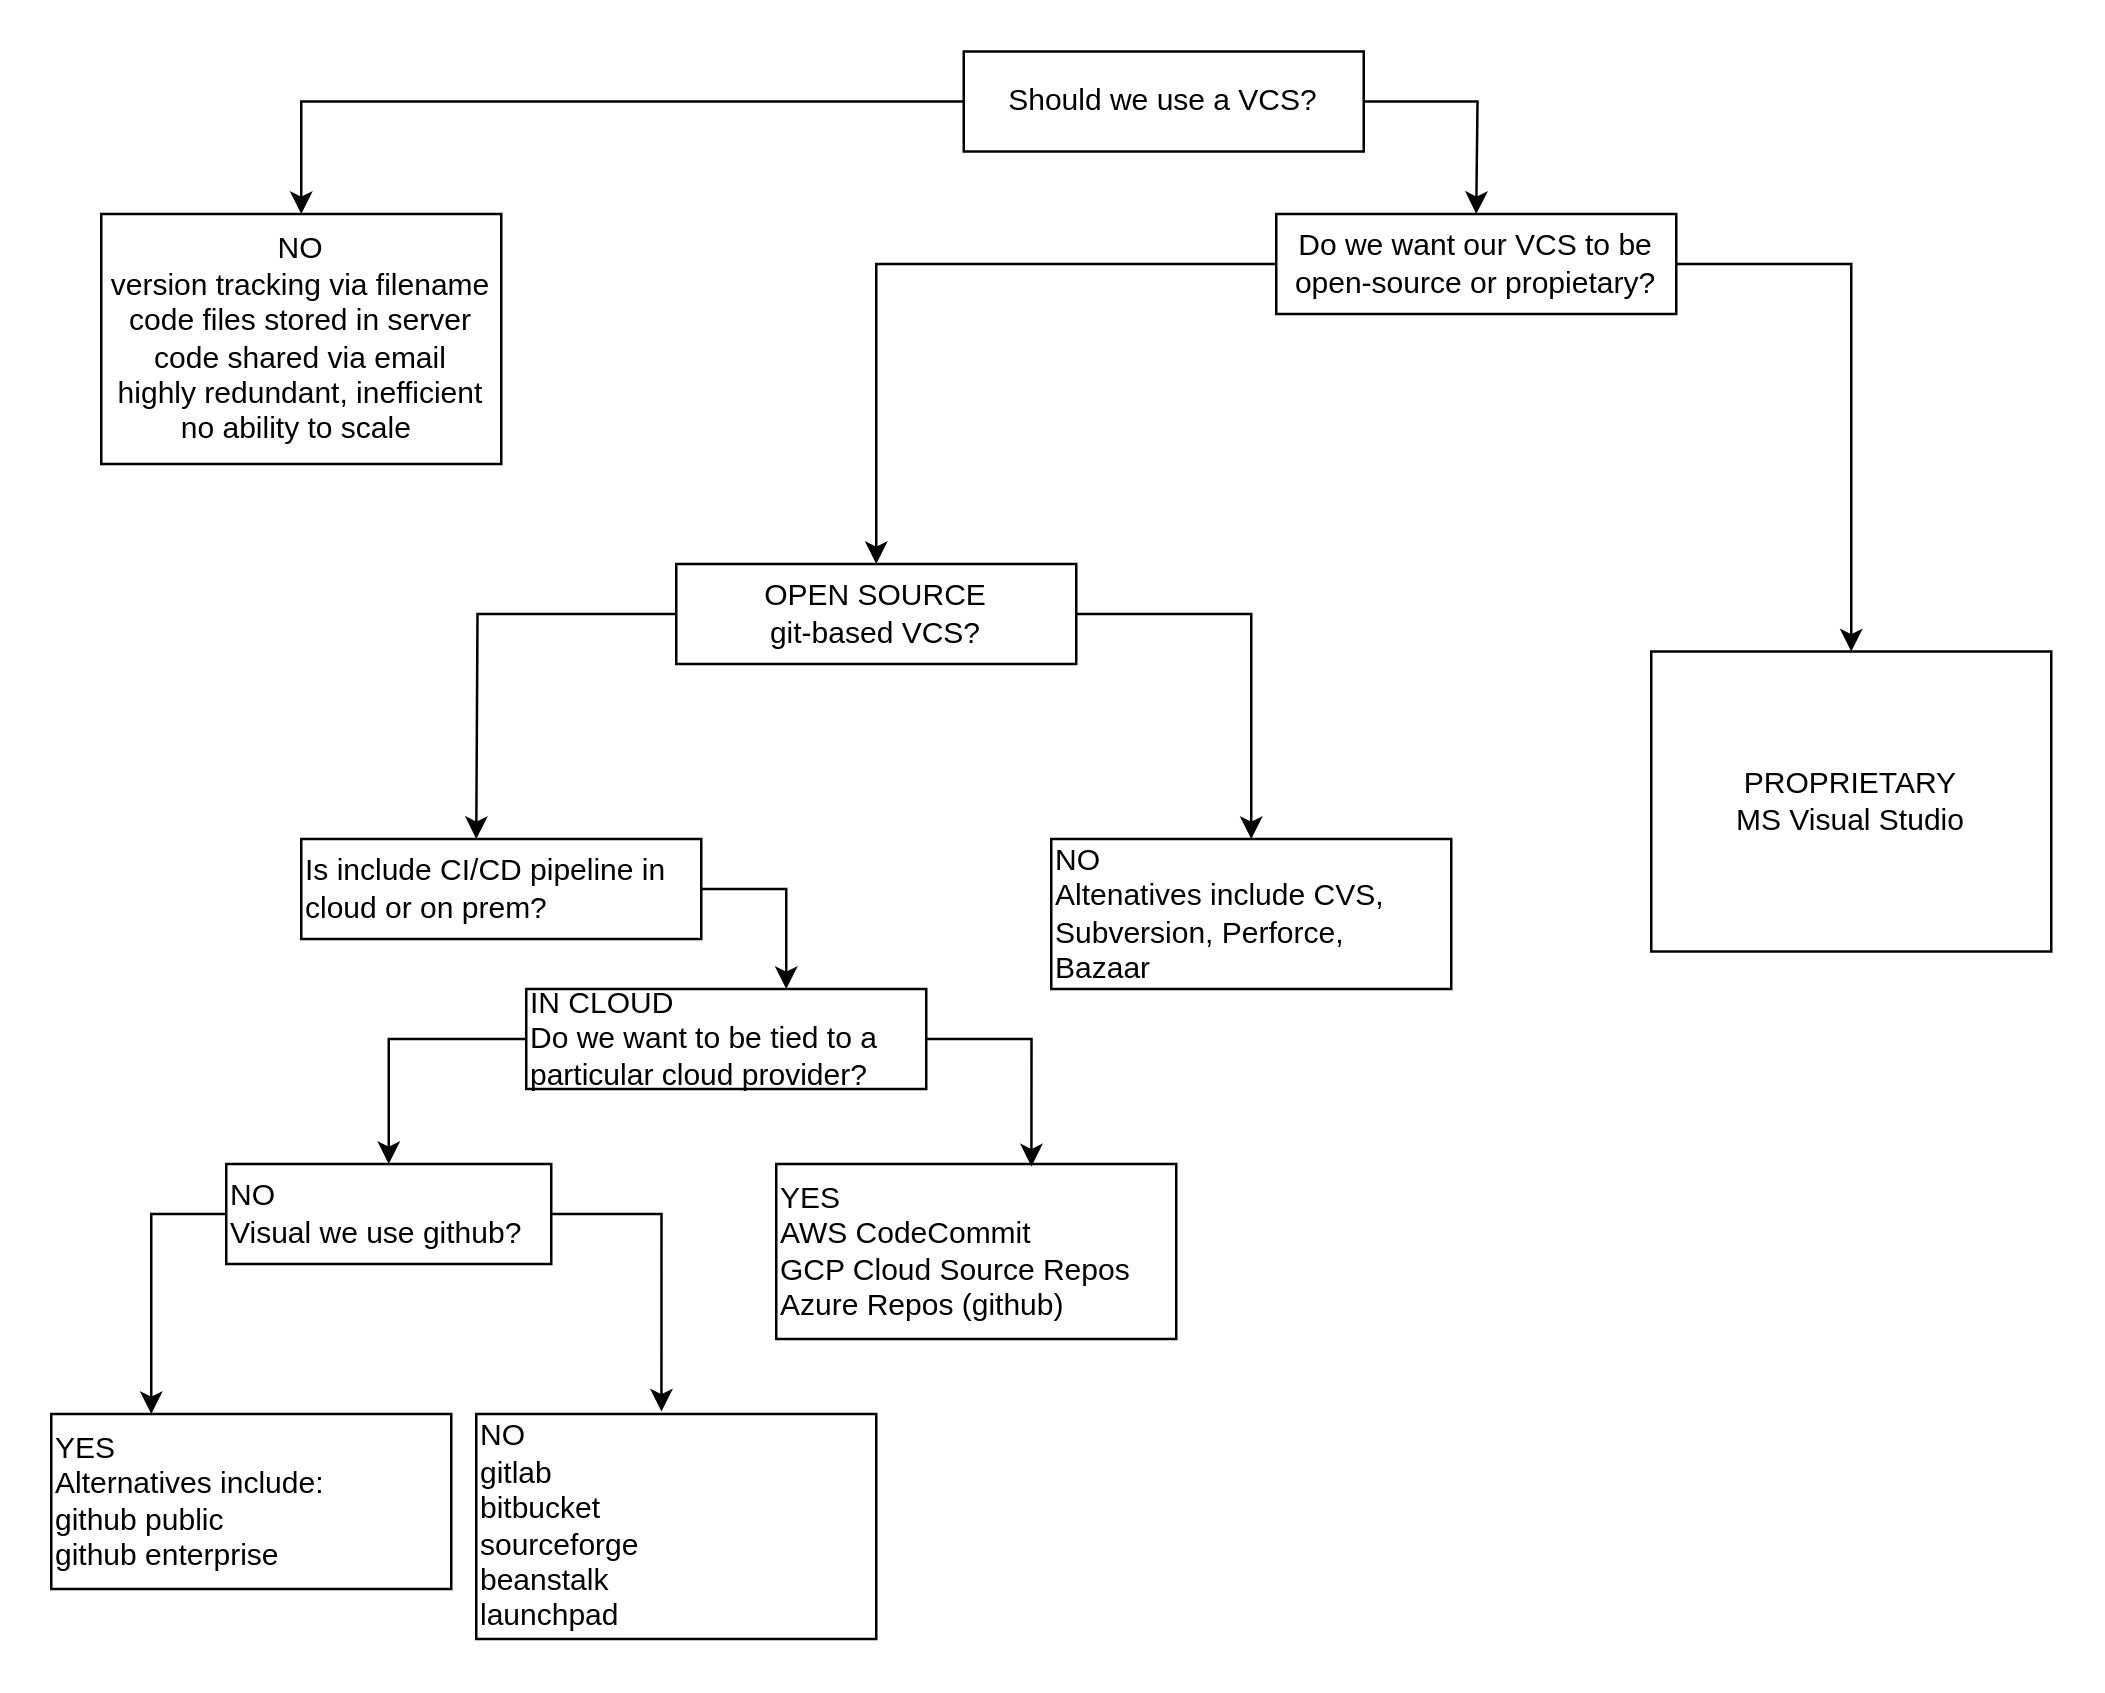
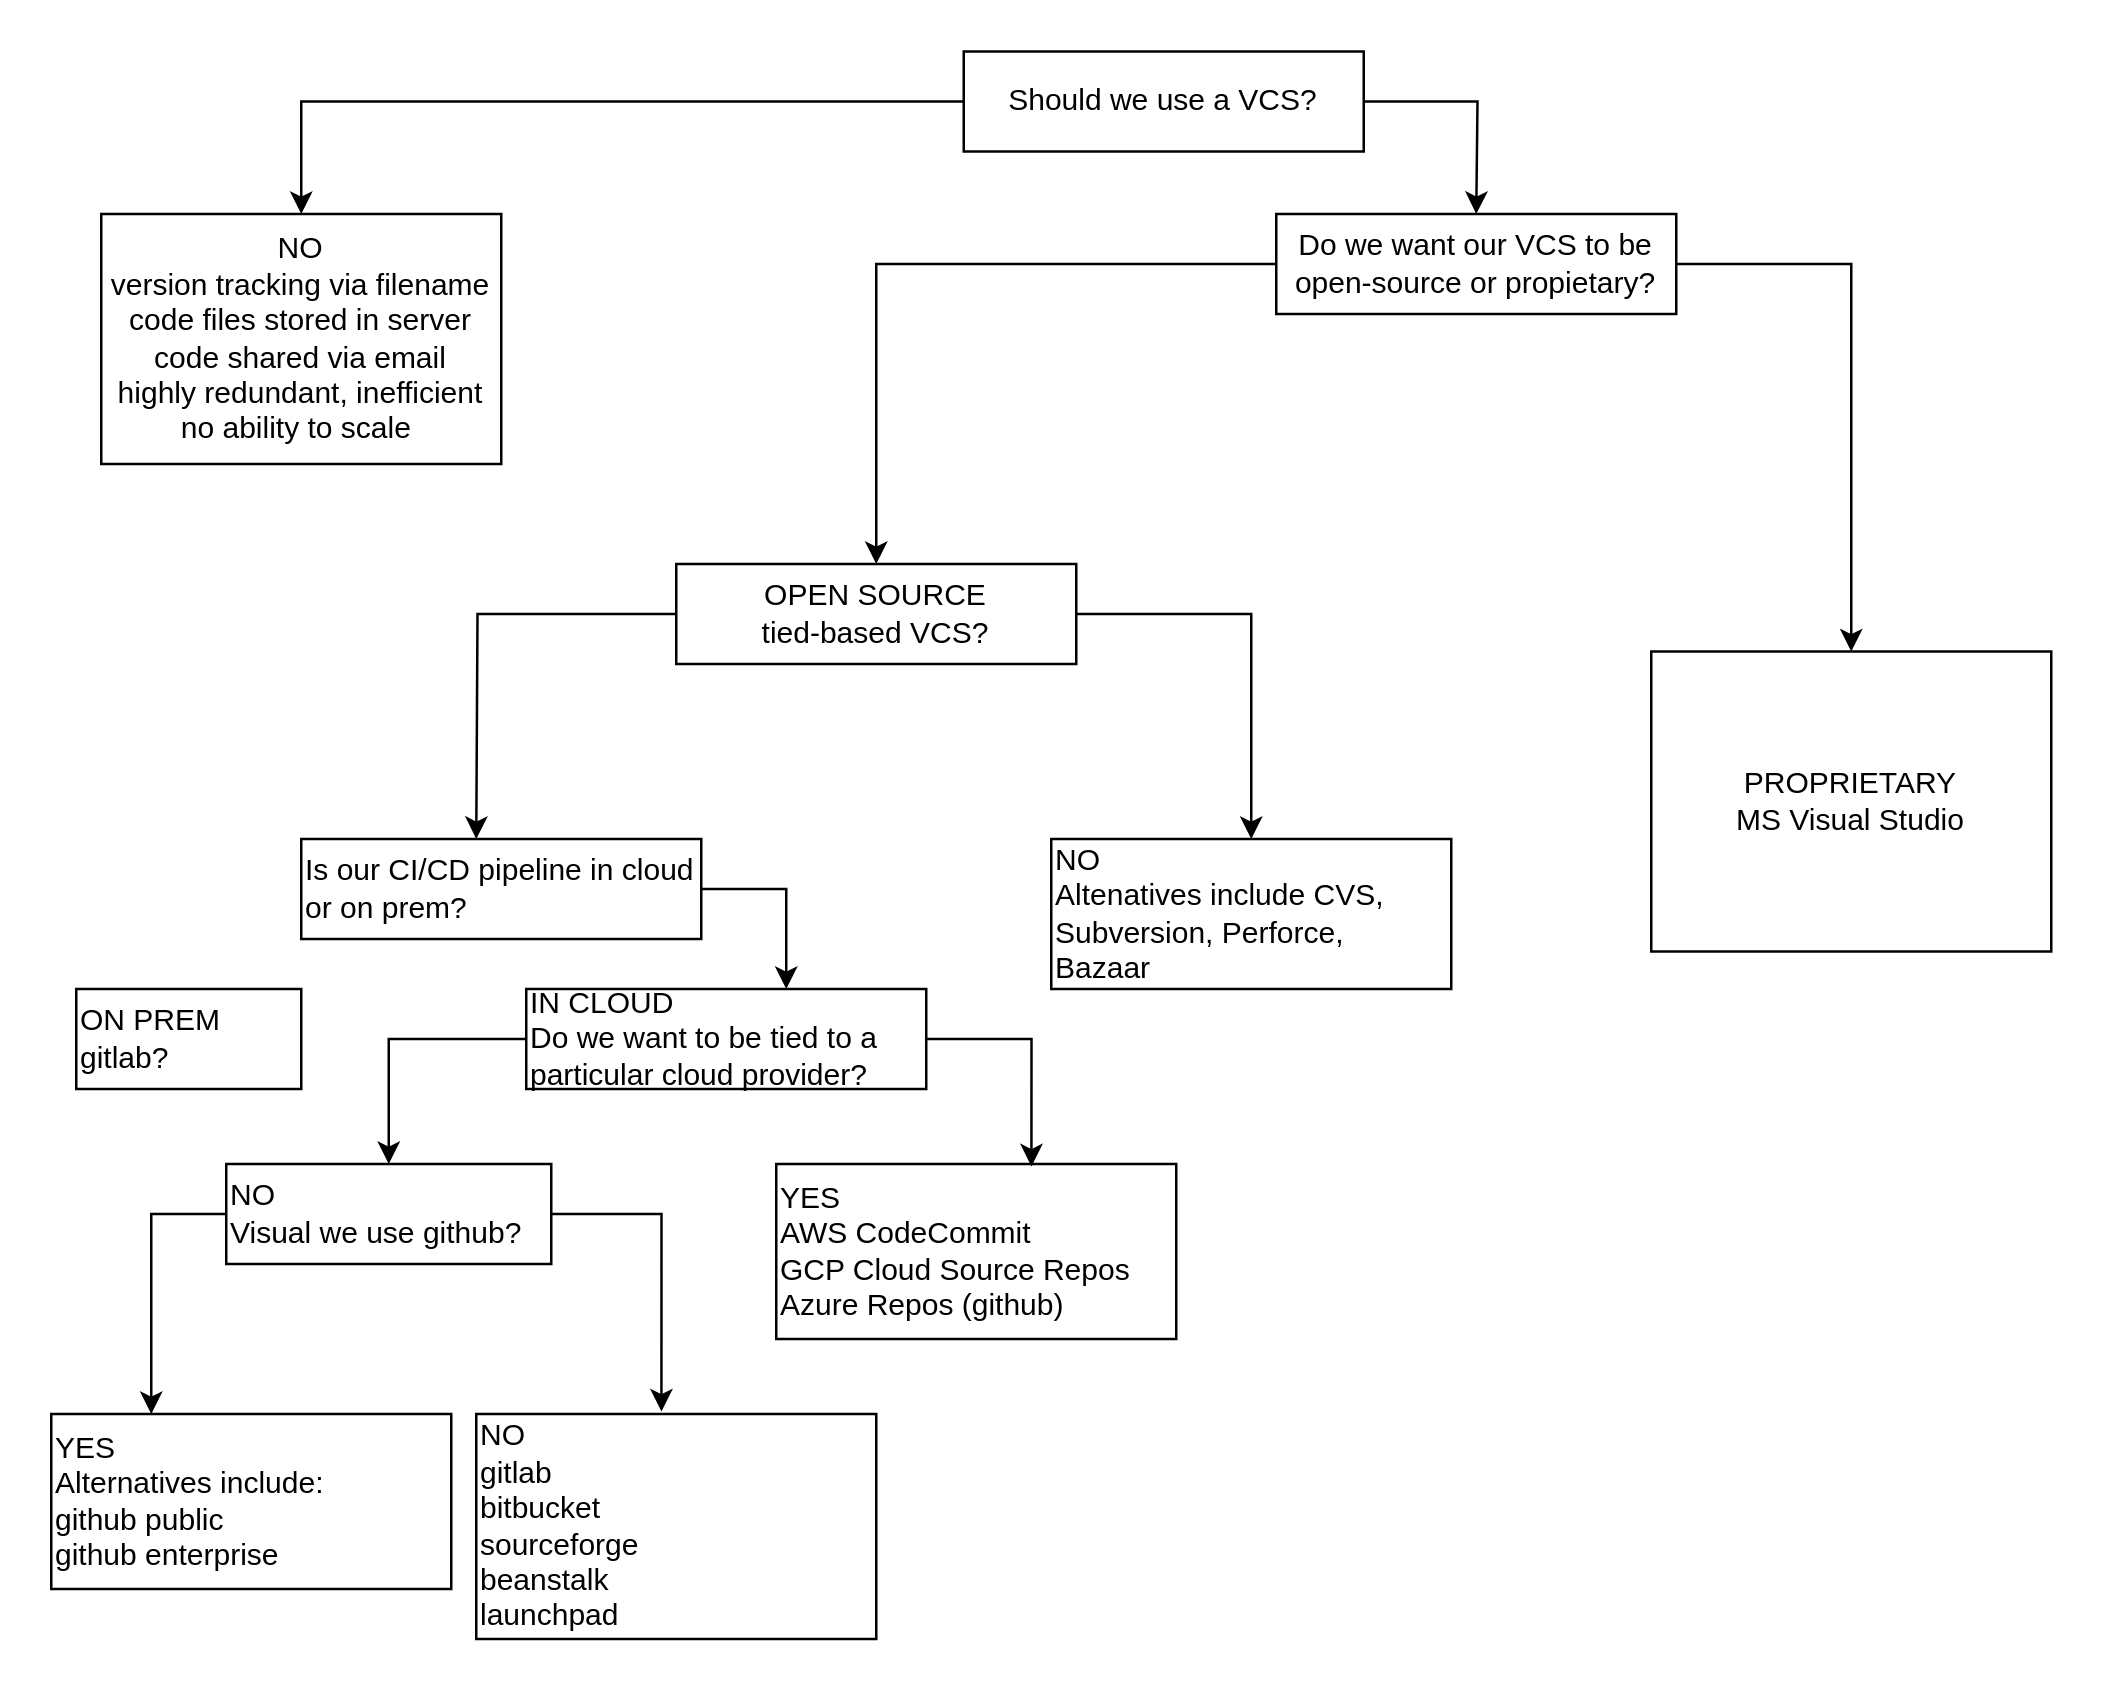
(876, 614) -> (876, 614)
(504, 889) -> (504, 889)
none -> (189, 1039)
